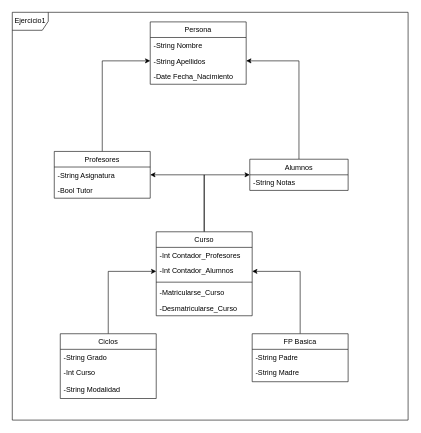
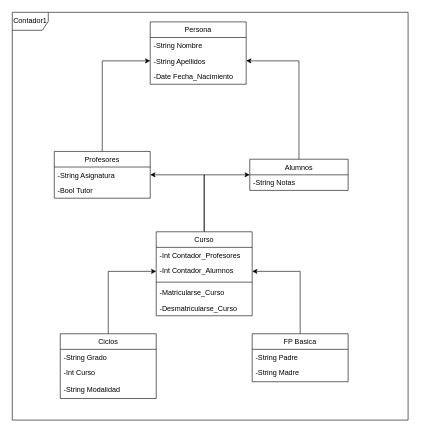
(30, 21) -> (30, 21)
